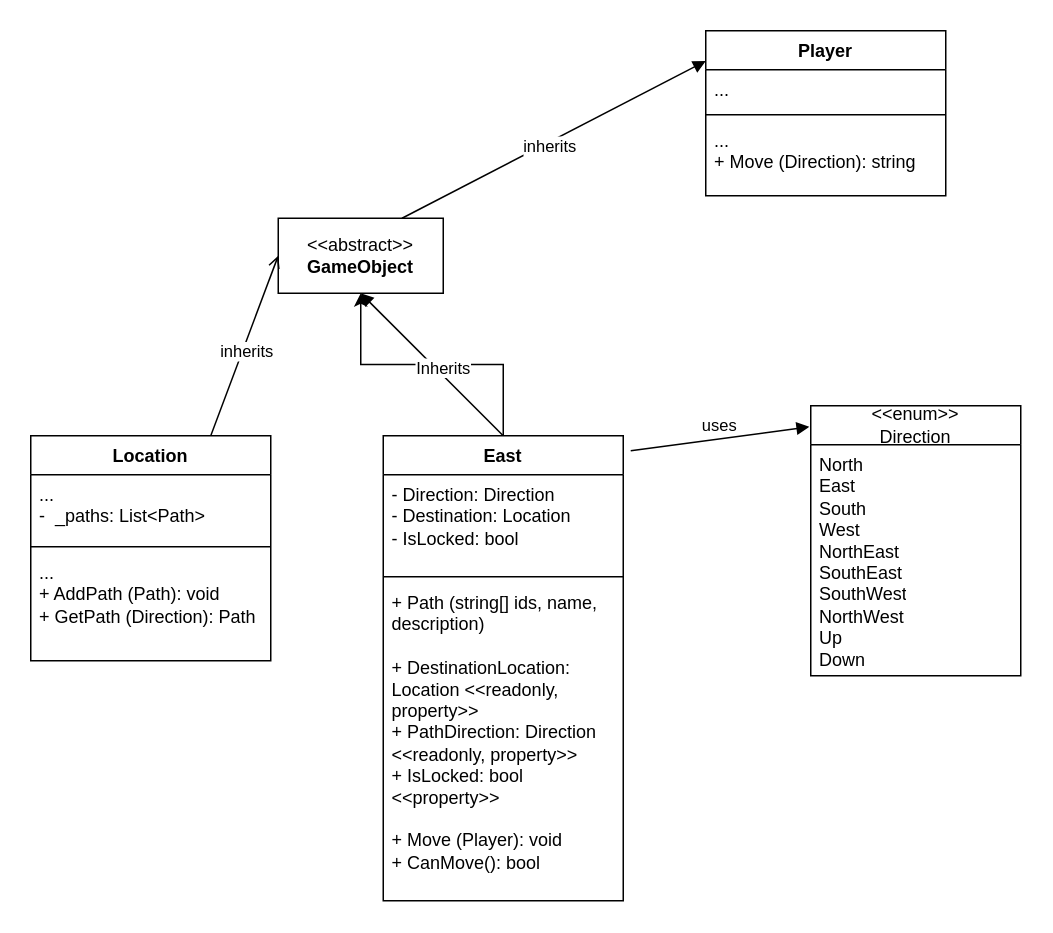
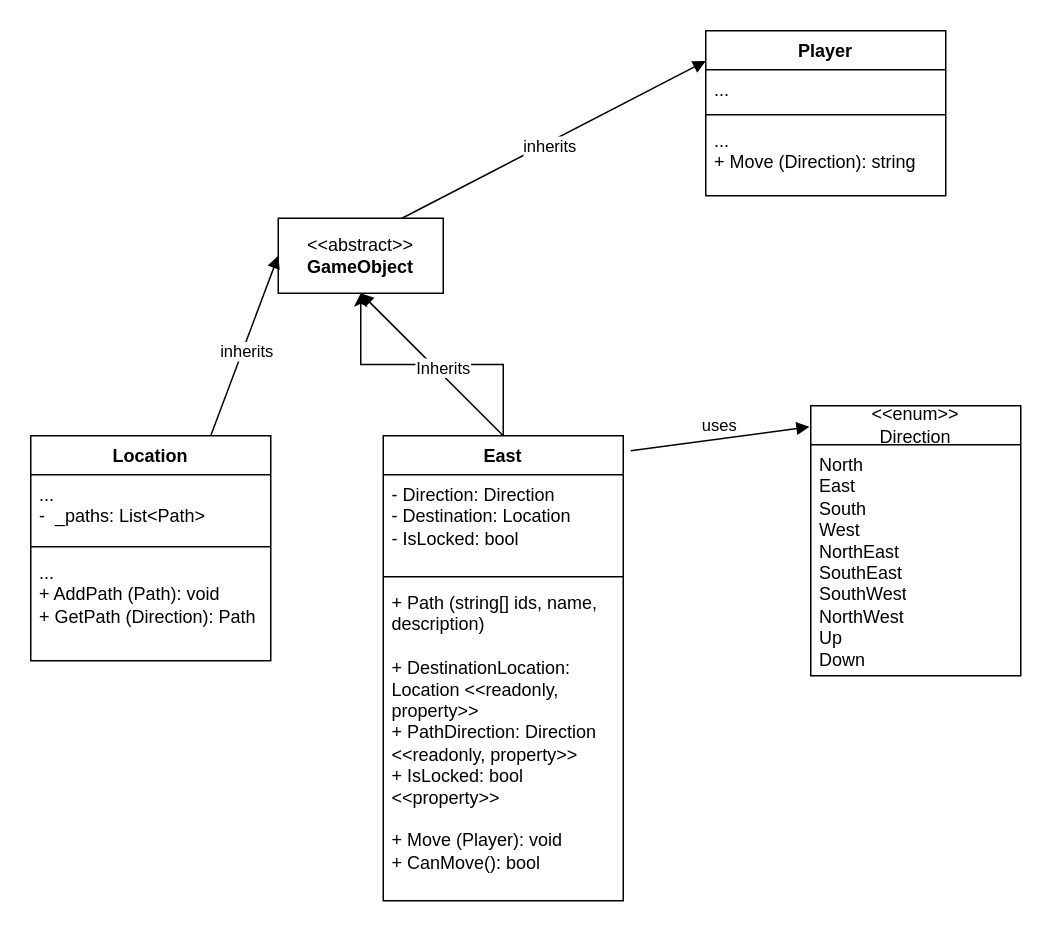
(275, 265) -> (274, 268)
